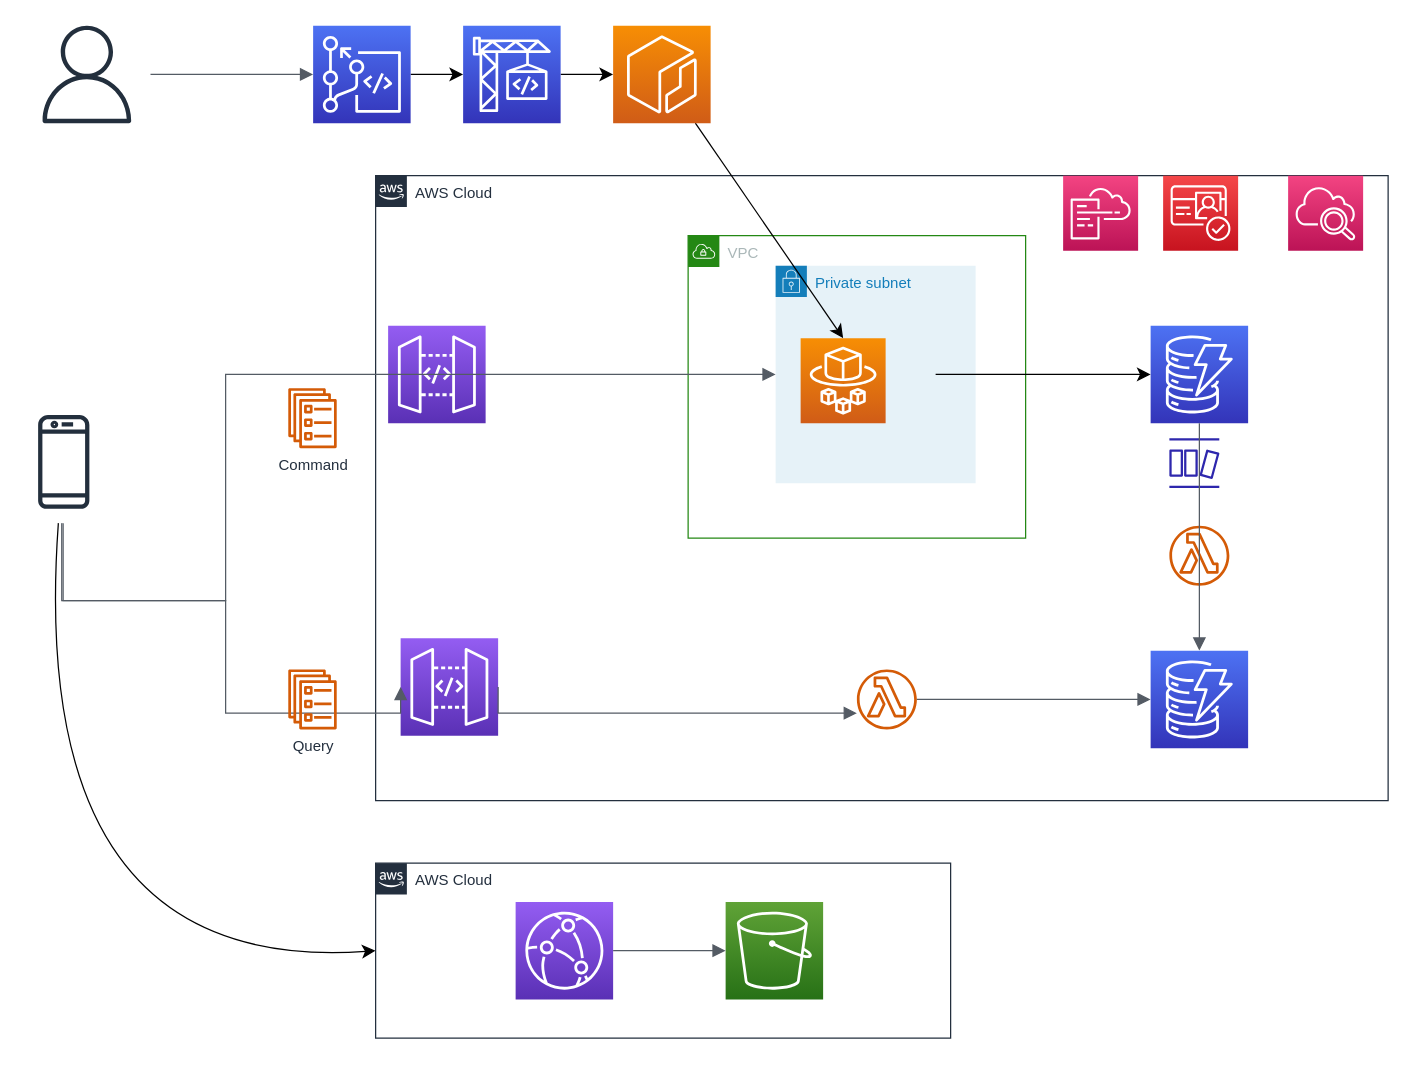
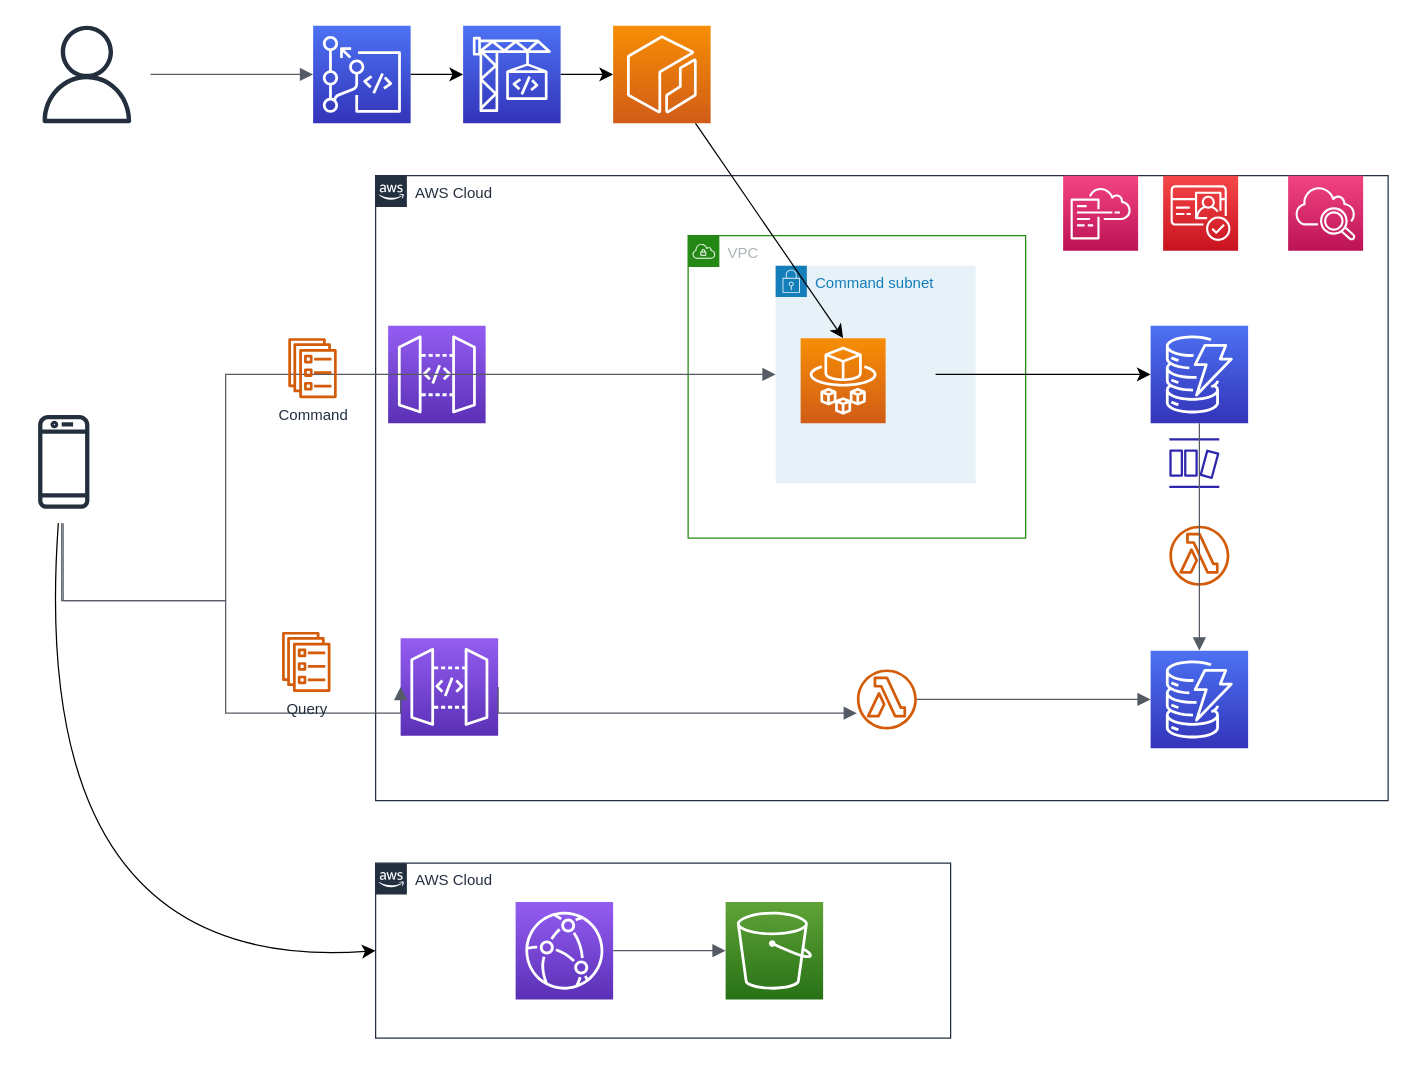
(871, 283) -> (872, 283)
(313, 418) -> (313, 368)
(313, 699) -> (306, 662)
